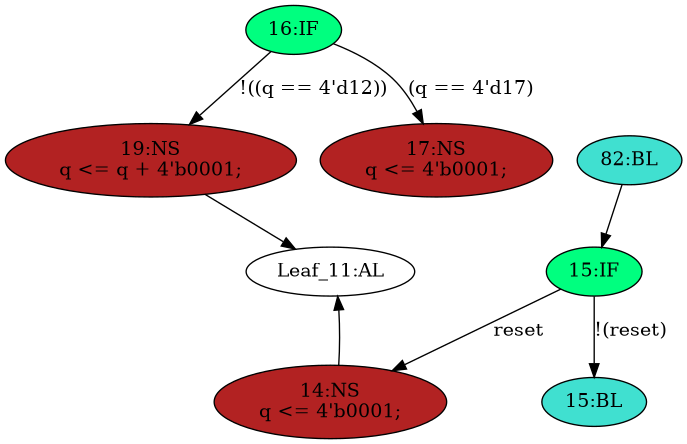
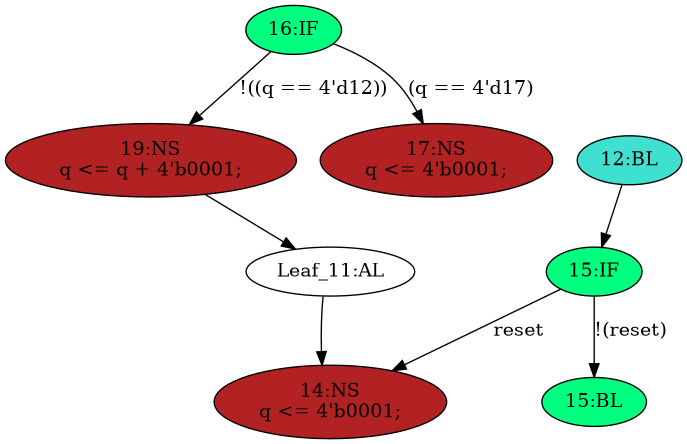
(630, 160) -> (630, 160)
(340, 338) -> (321, 324)
(594, 402) -> (594, 402)
